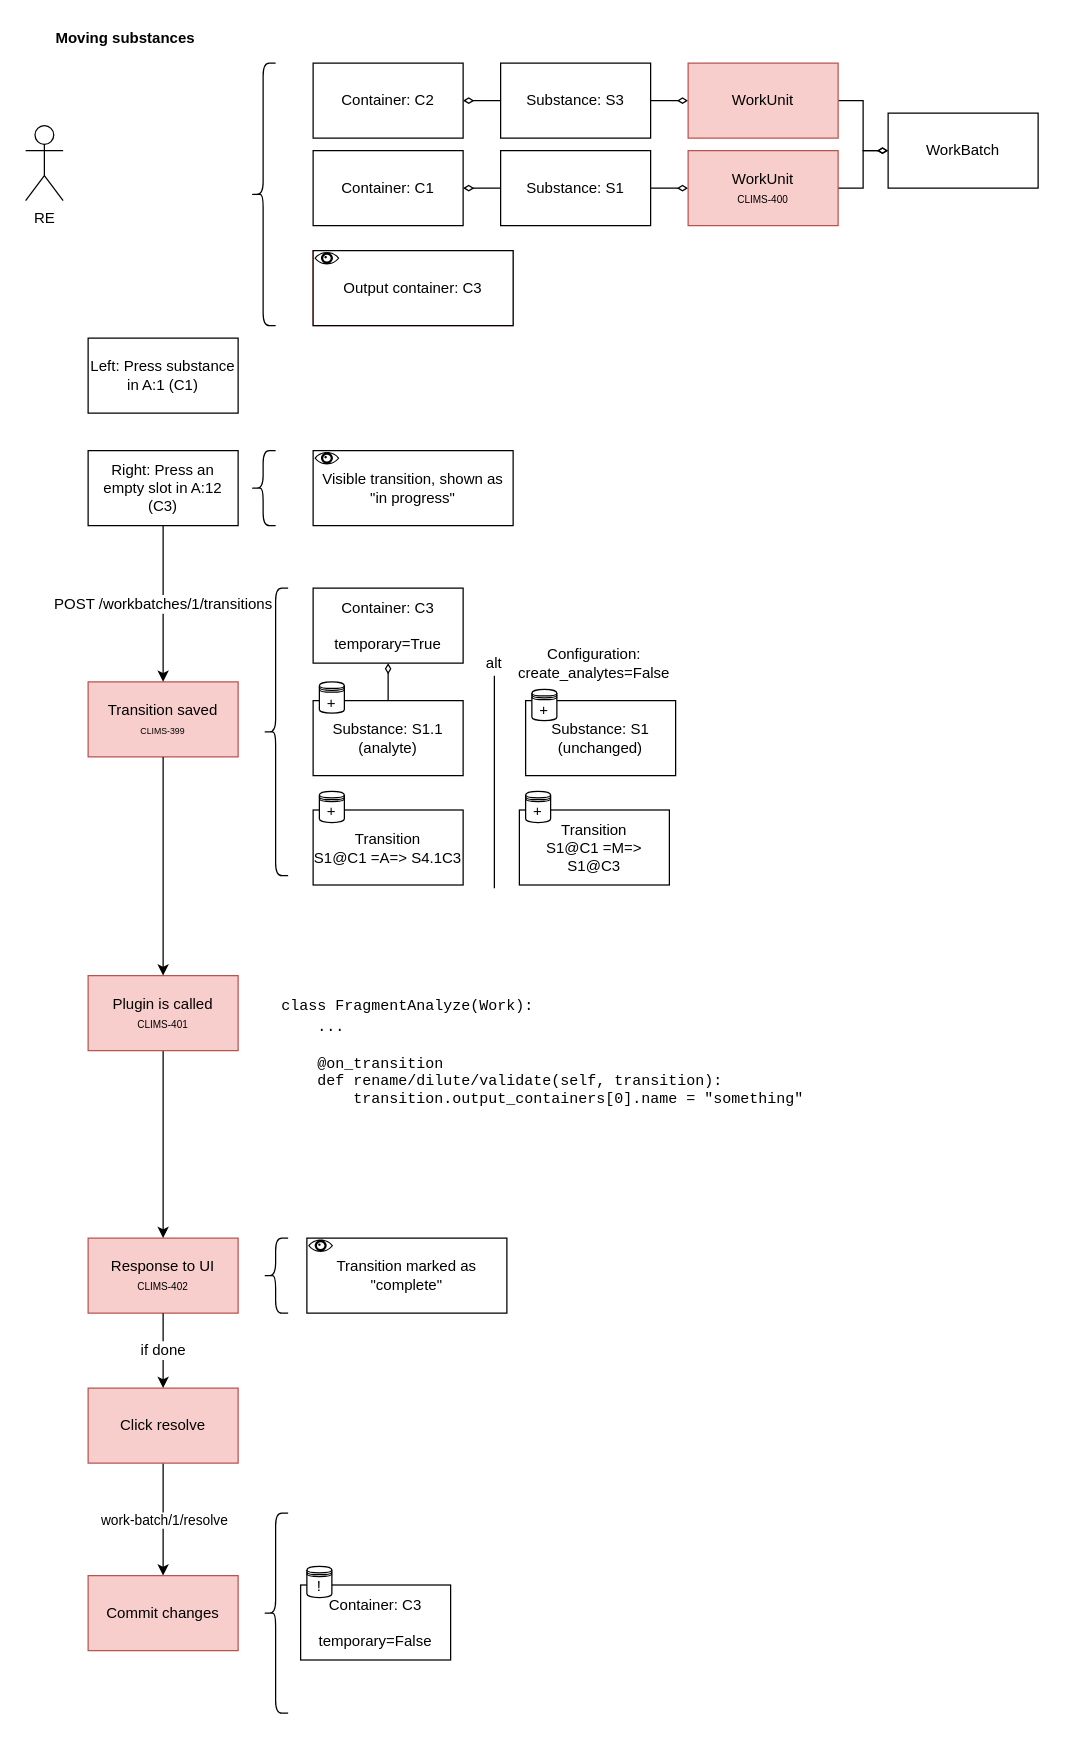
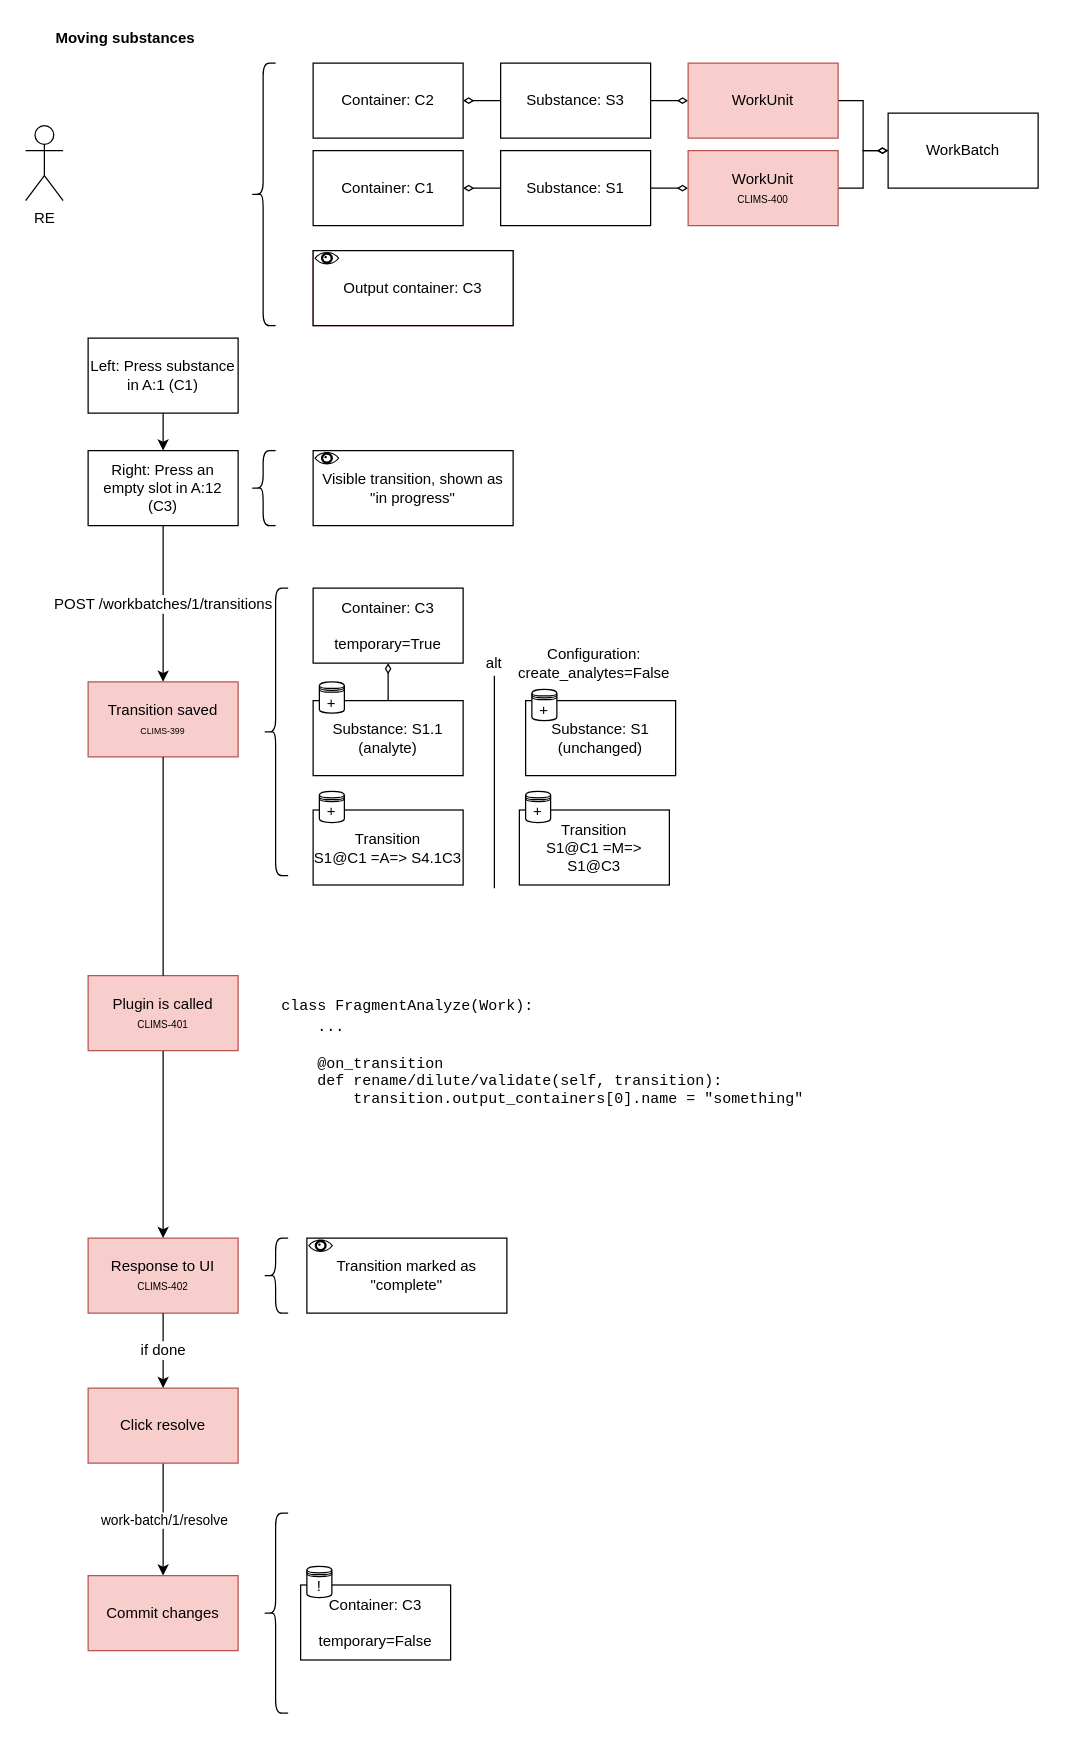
none -> (163, 436)
(163, 966) -> (163, 969)
